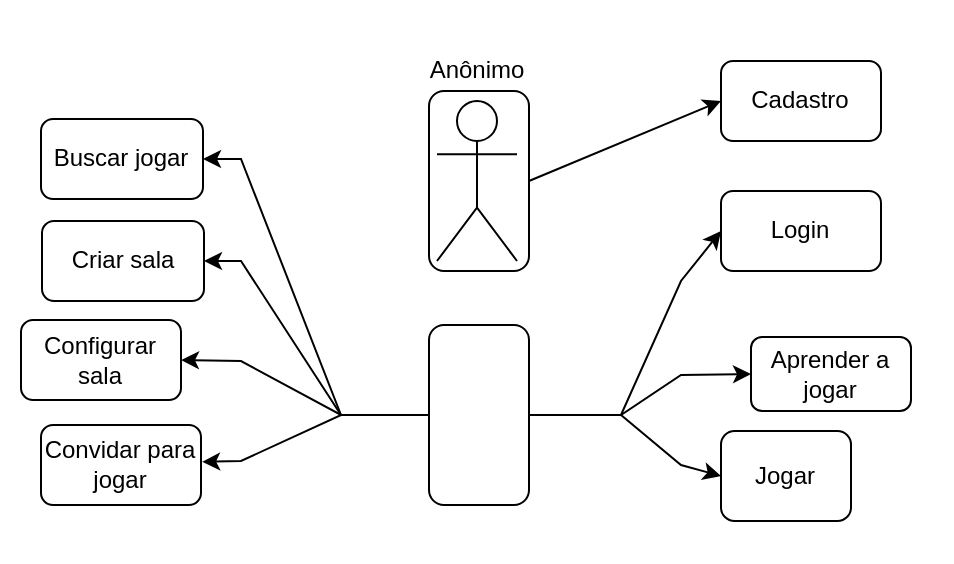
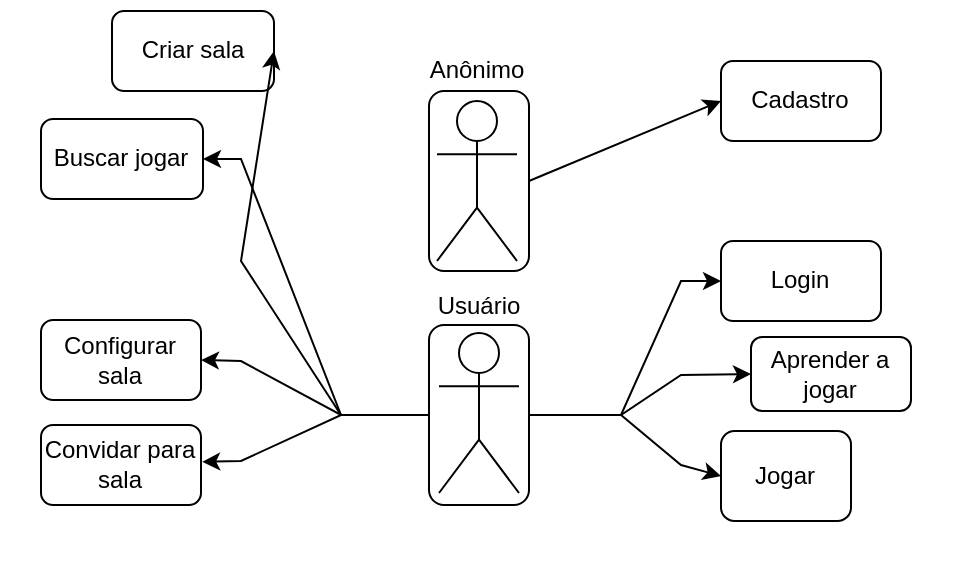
(801, 231) -> (801, 281)
(123, 261) -> (193, 51)
(101, 360) -> (121, 360)
none -> (479, 413)
(121, 465) -> (121, 465)
